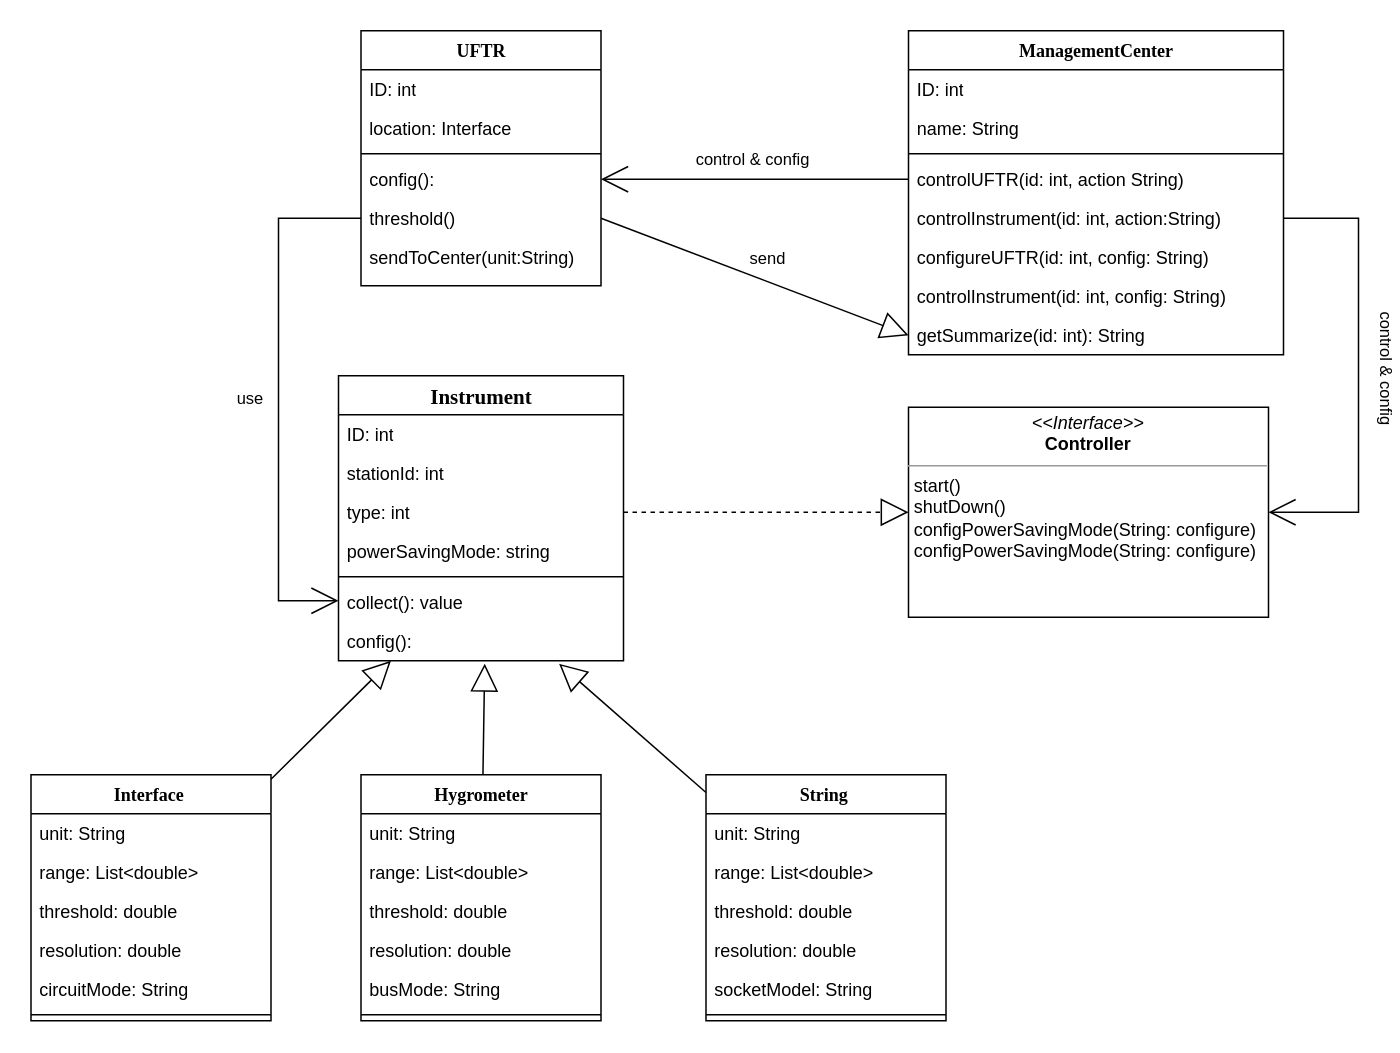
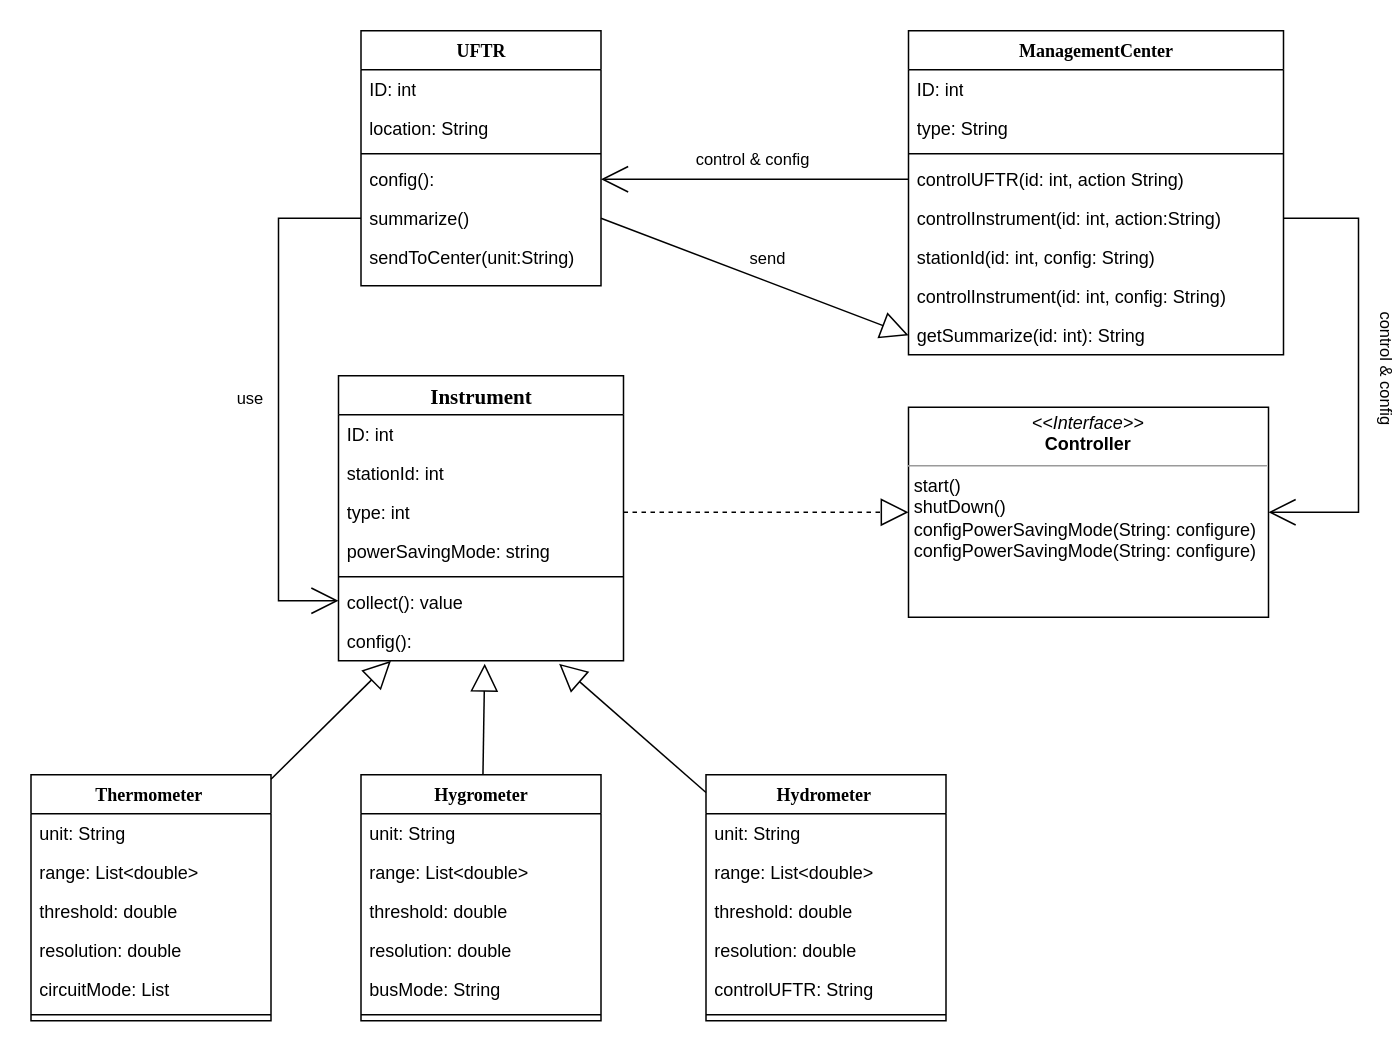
(456, 130) -> (439, 130)
(971, 130) -> (971, 130)
(423, 220) -> (423, 220)
(1083, 259) -> (1063, 259)
(152, 796) -> (152, 796)
(827, 796) -> (827, 796)
(124, 991) -> (114, 991)
(801, 991) -> (801, 991)
